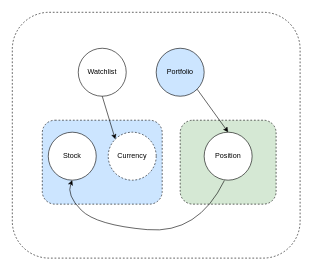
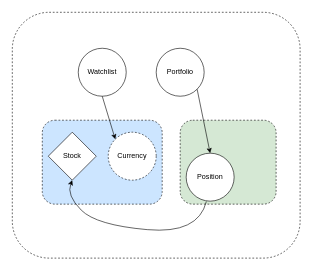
(180, 72) -> (180, 72)
(72, 156) -> (72, 156)
(228, 156) -> (210, 177)
